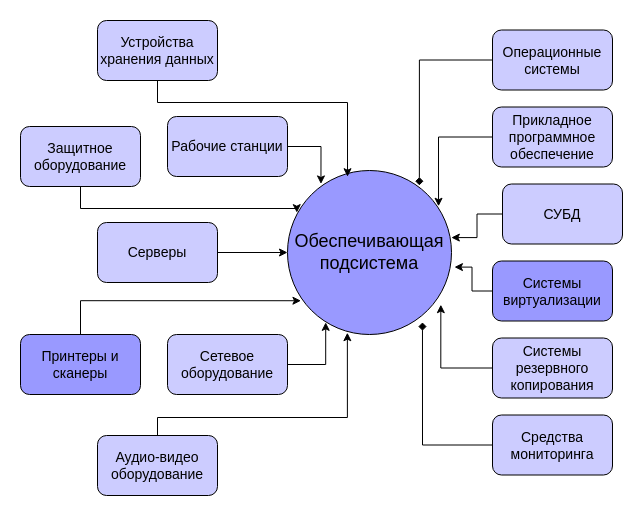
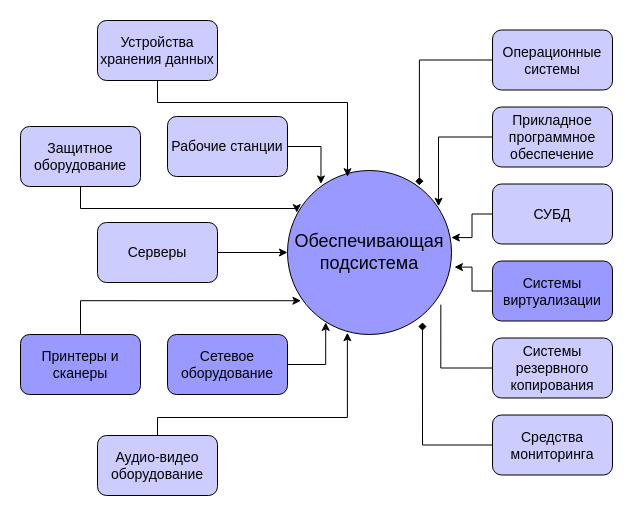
(563, 214) -> (553, 214)
(441, 313) -> (441, 310)
(228, 365) -> (228, 365)
